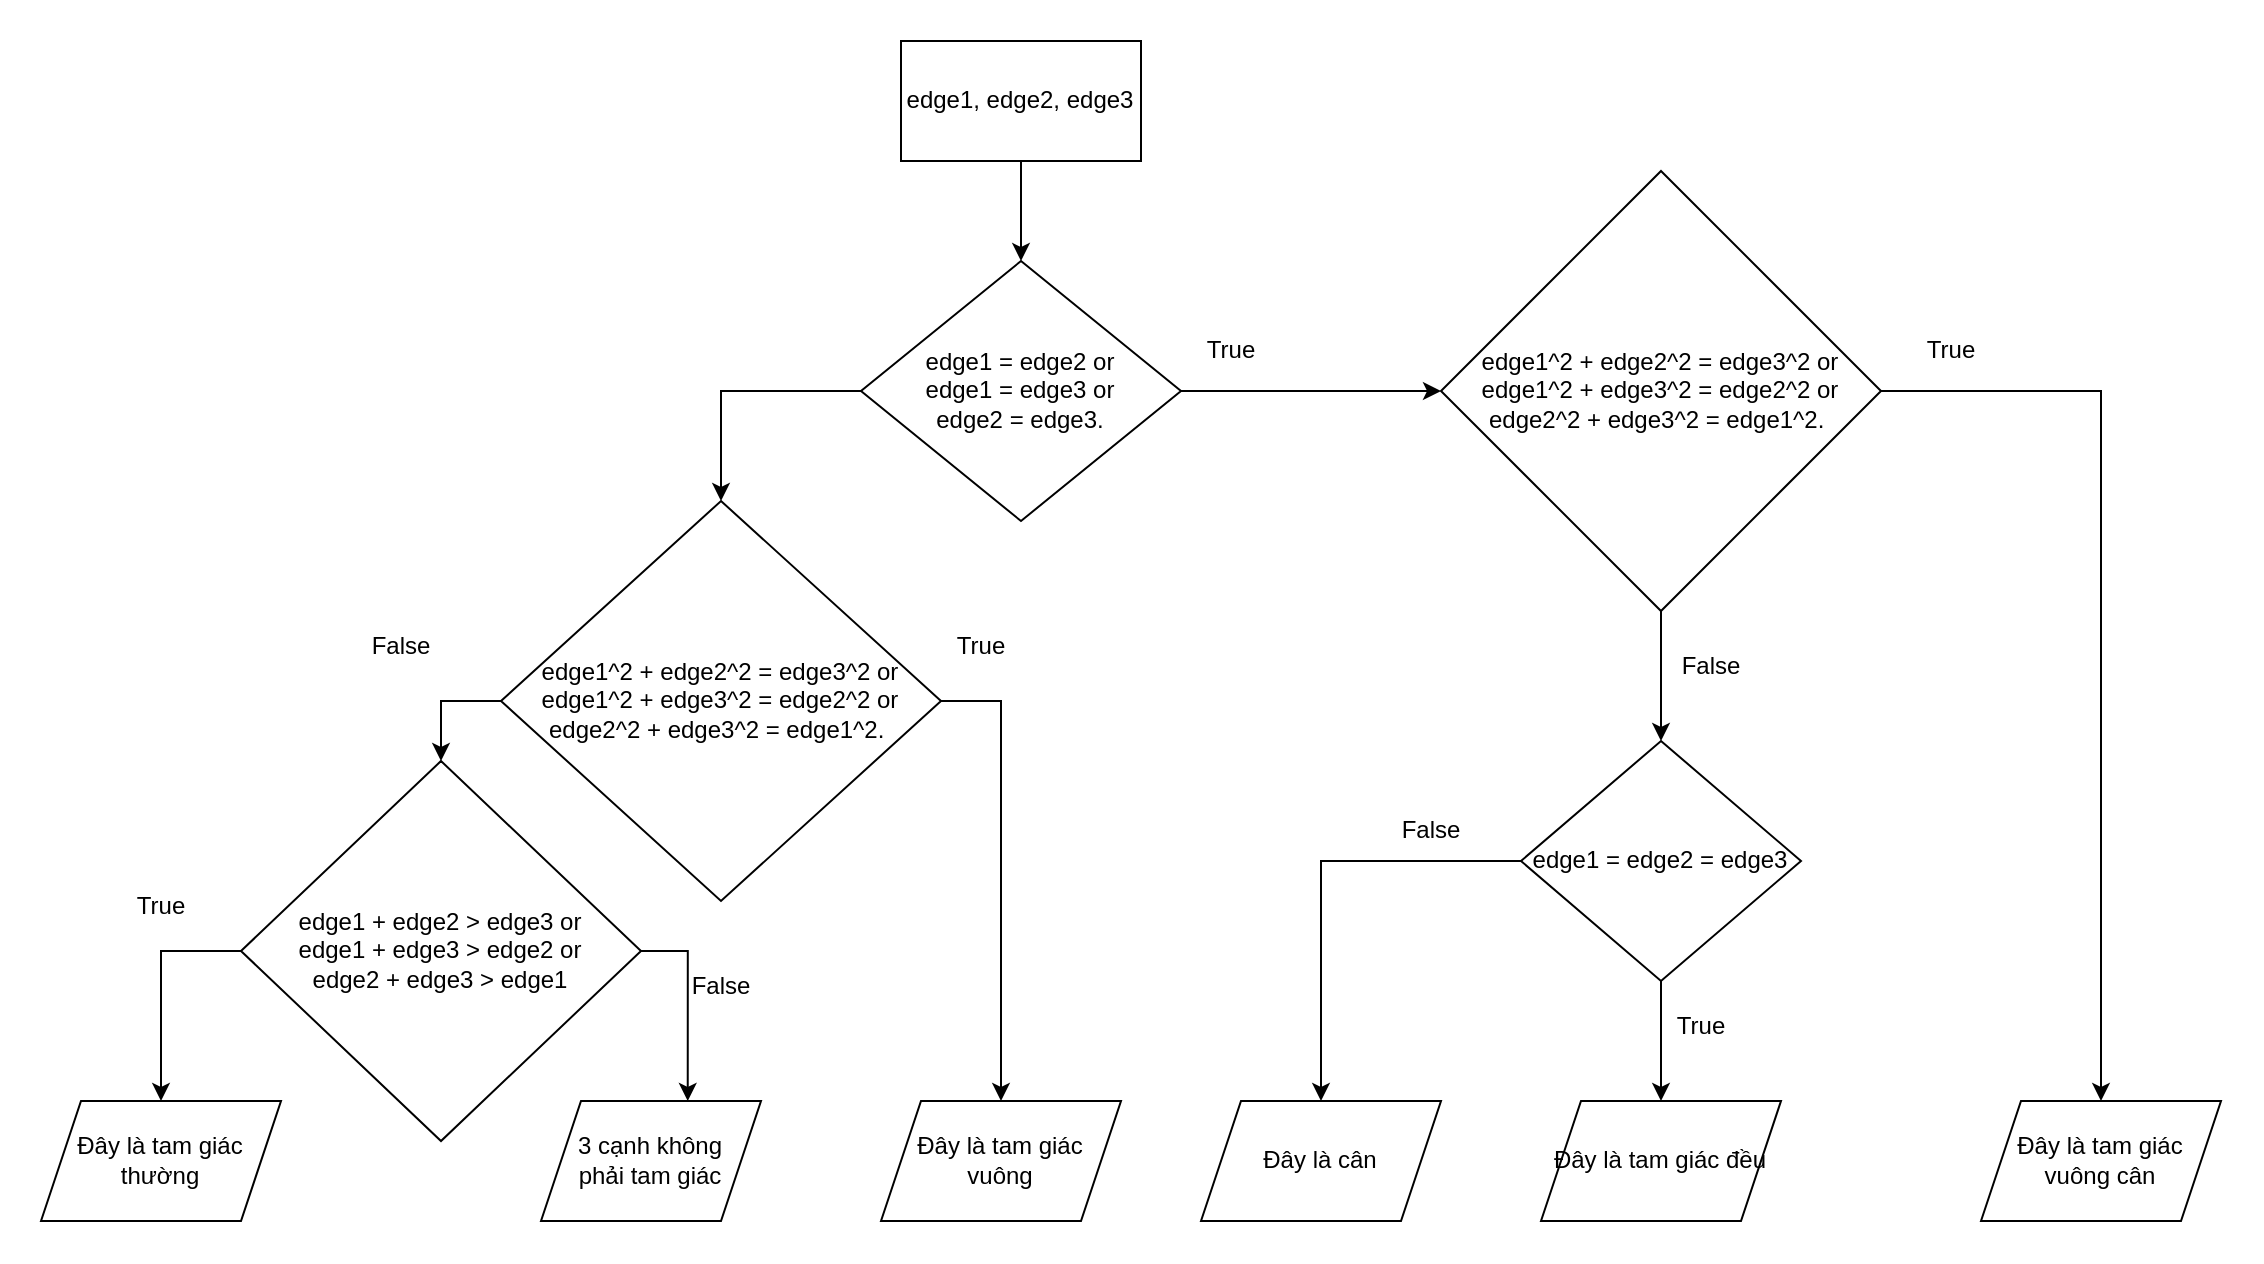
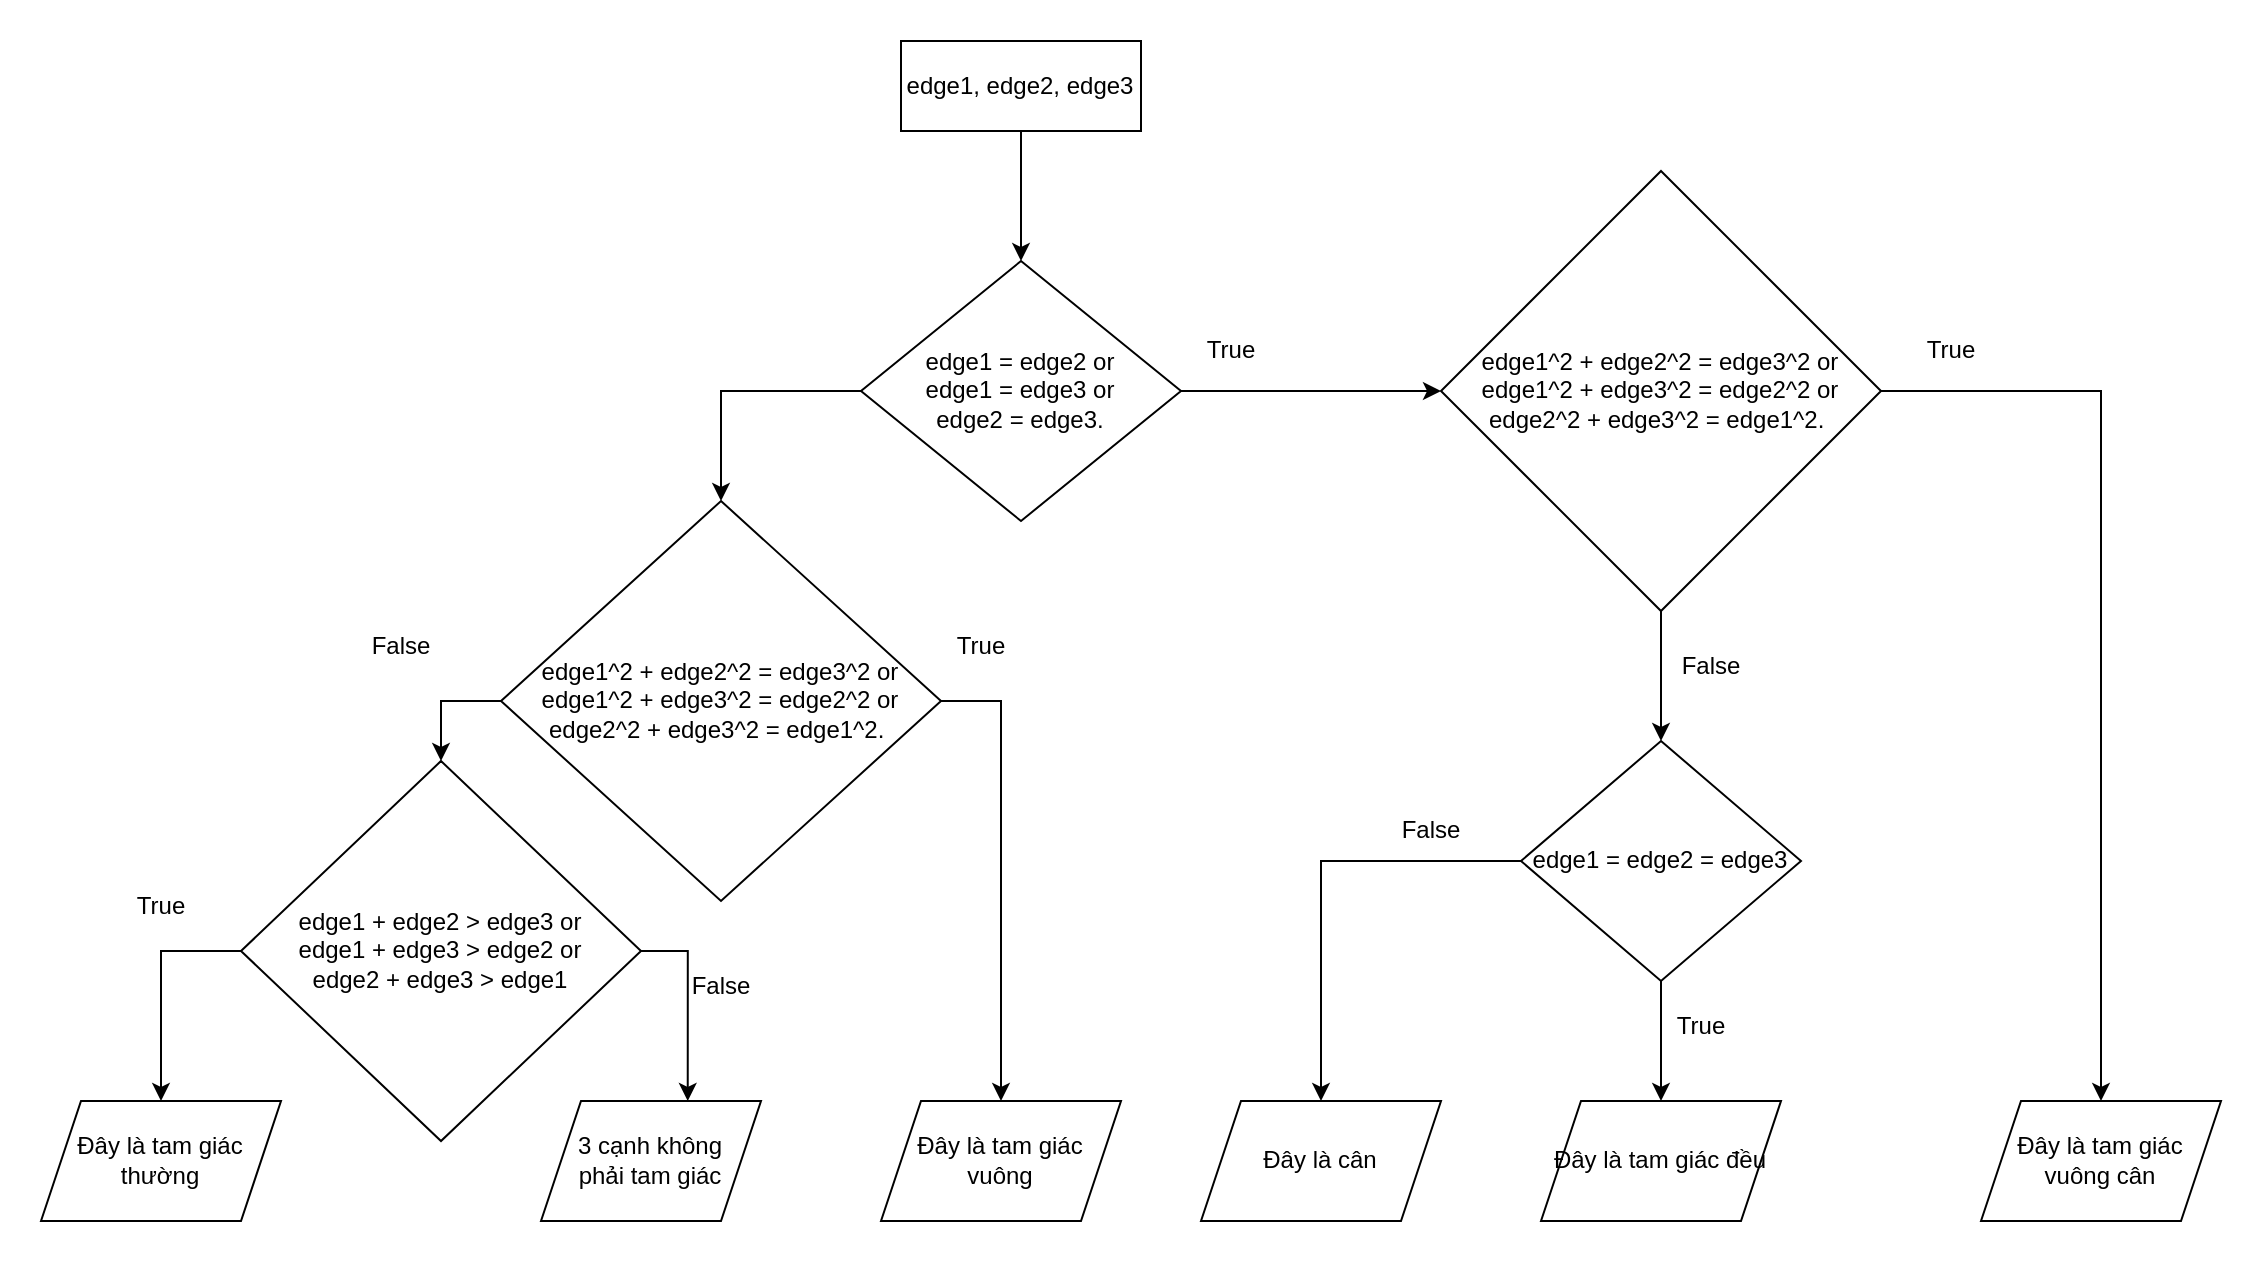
(1021, 101) -> (1021, 86)
